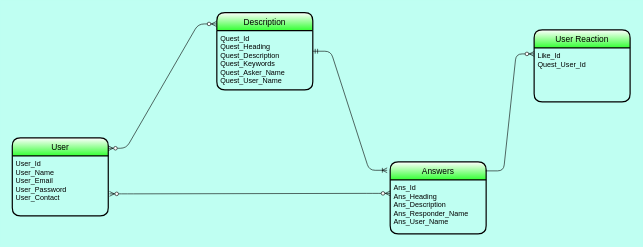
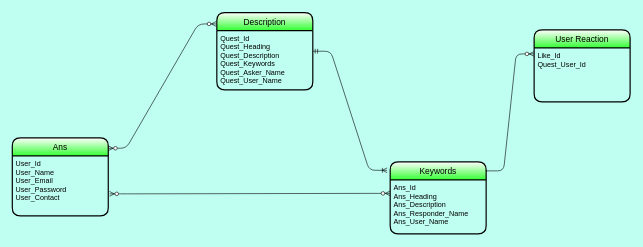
(60, 147) -> (60, 147)
(438, 171) -> (438, 171)
